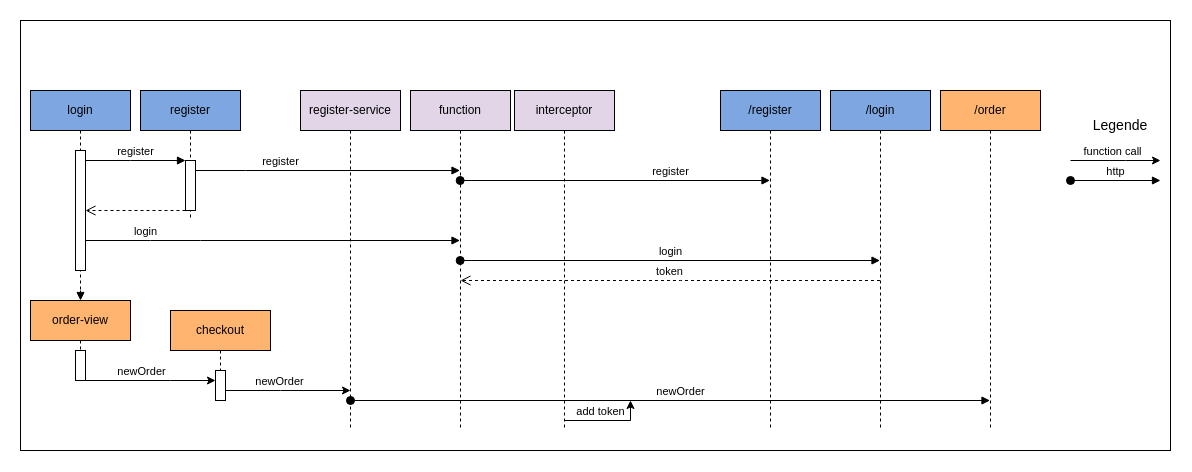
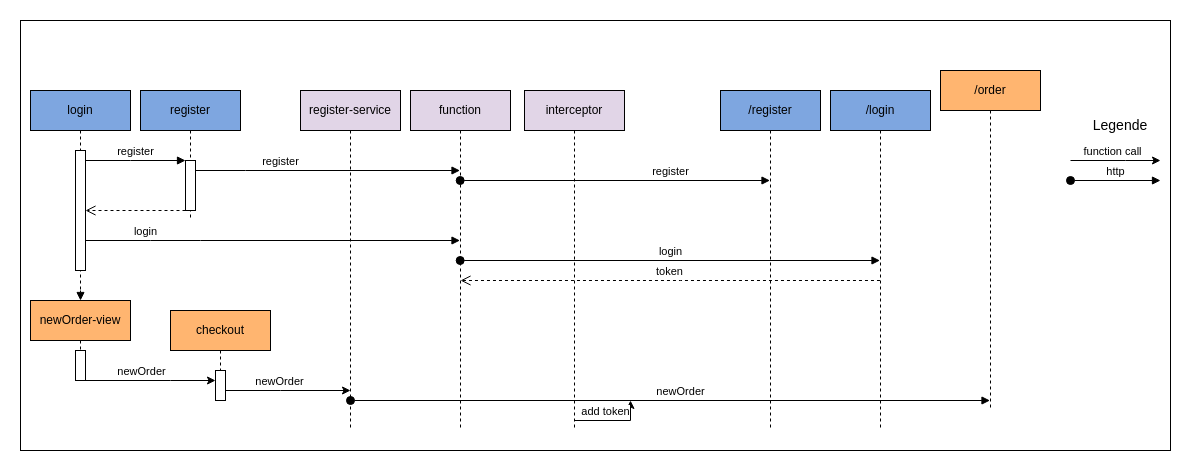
(565, 261) -> (575, 261)
(991, 261) -> (991, 241)
(81, 321) -> (81, 321)
